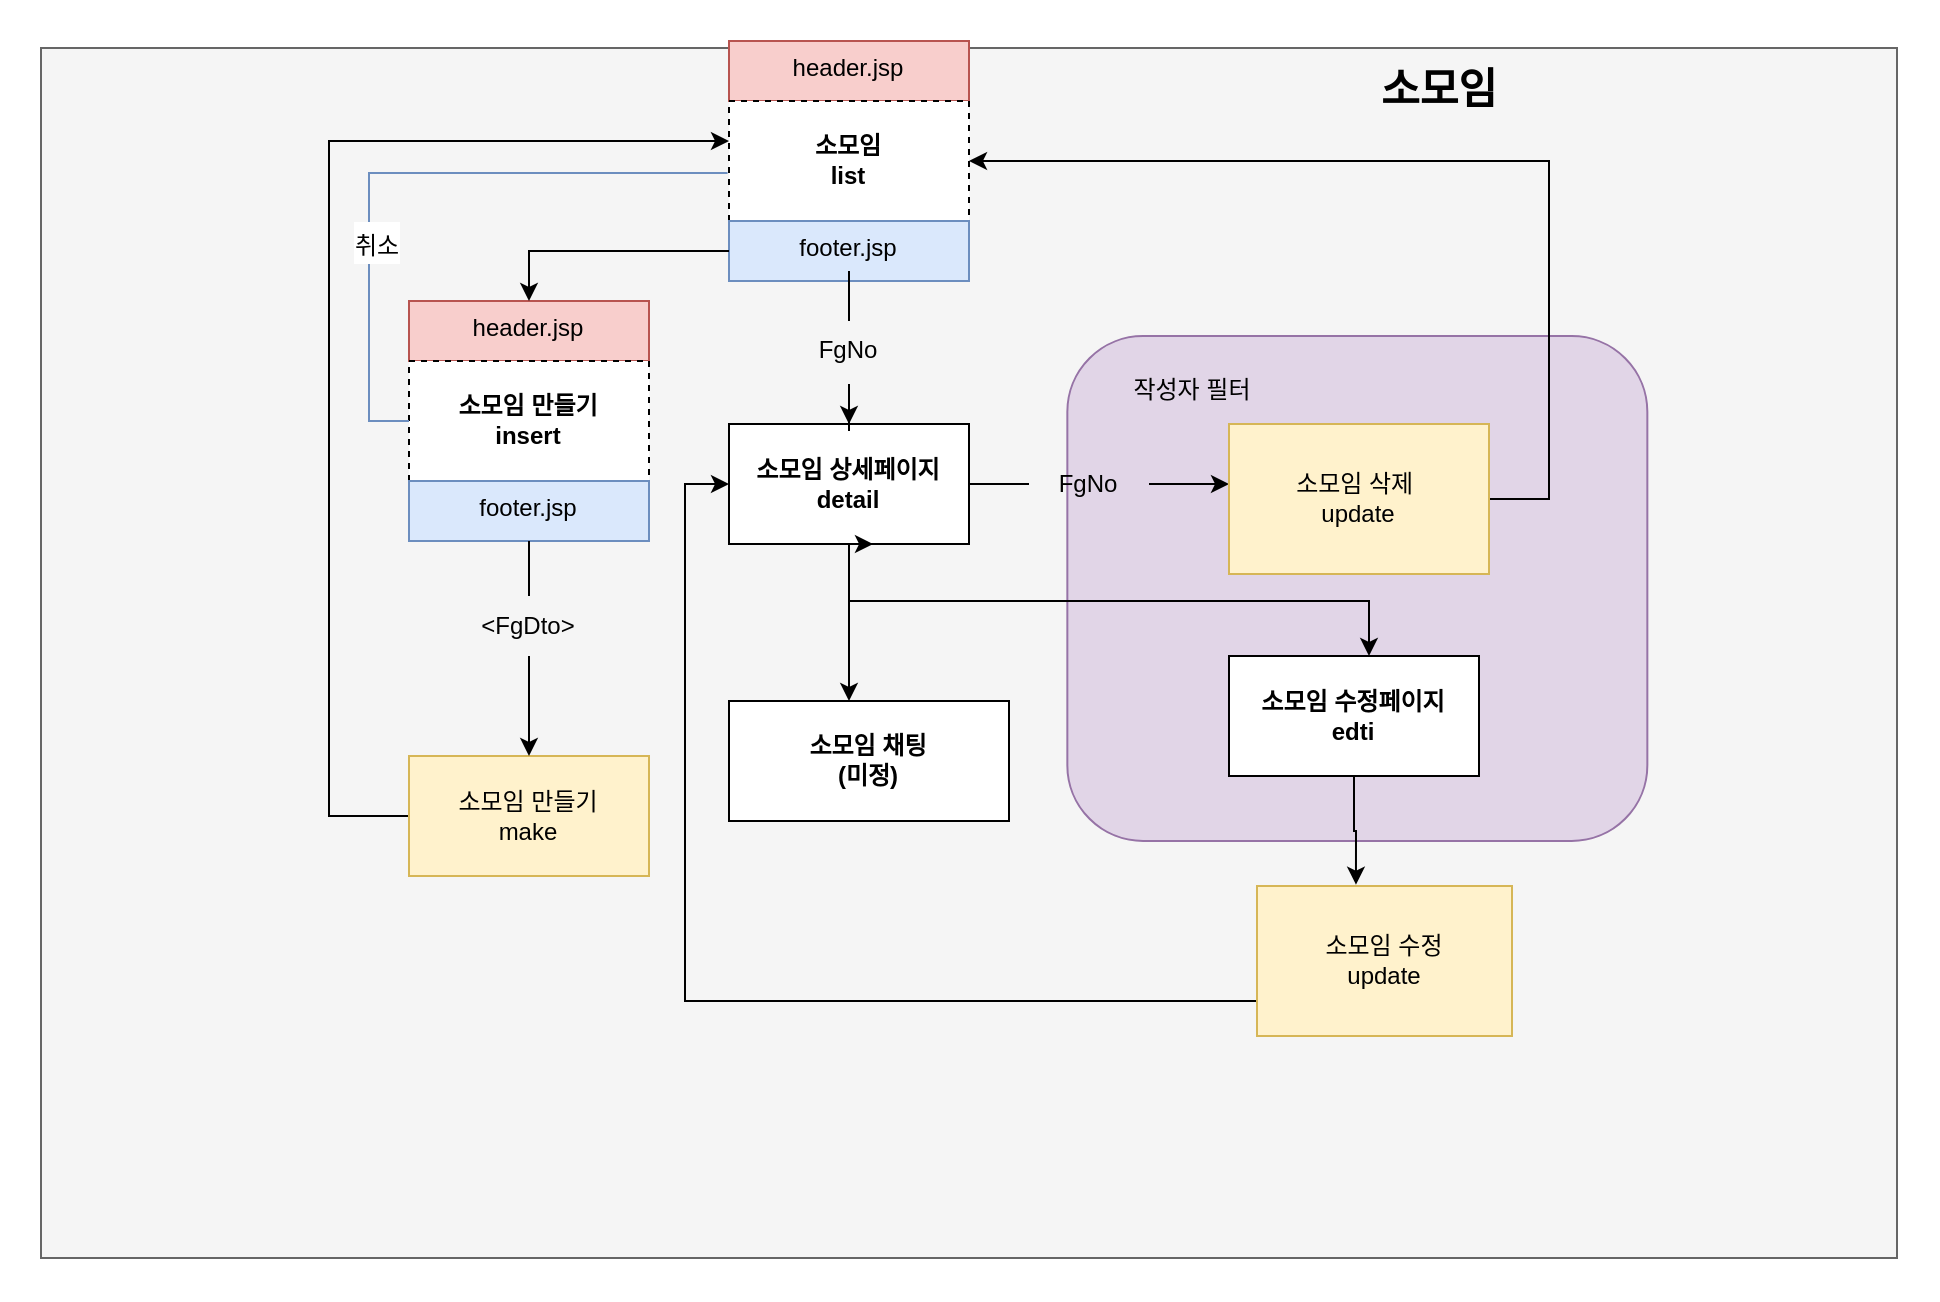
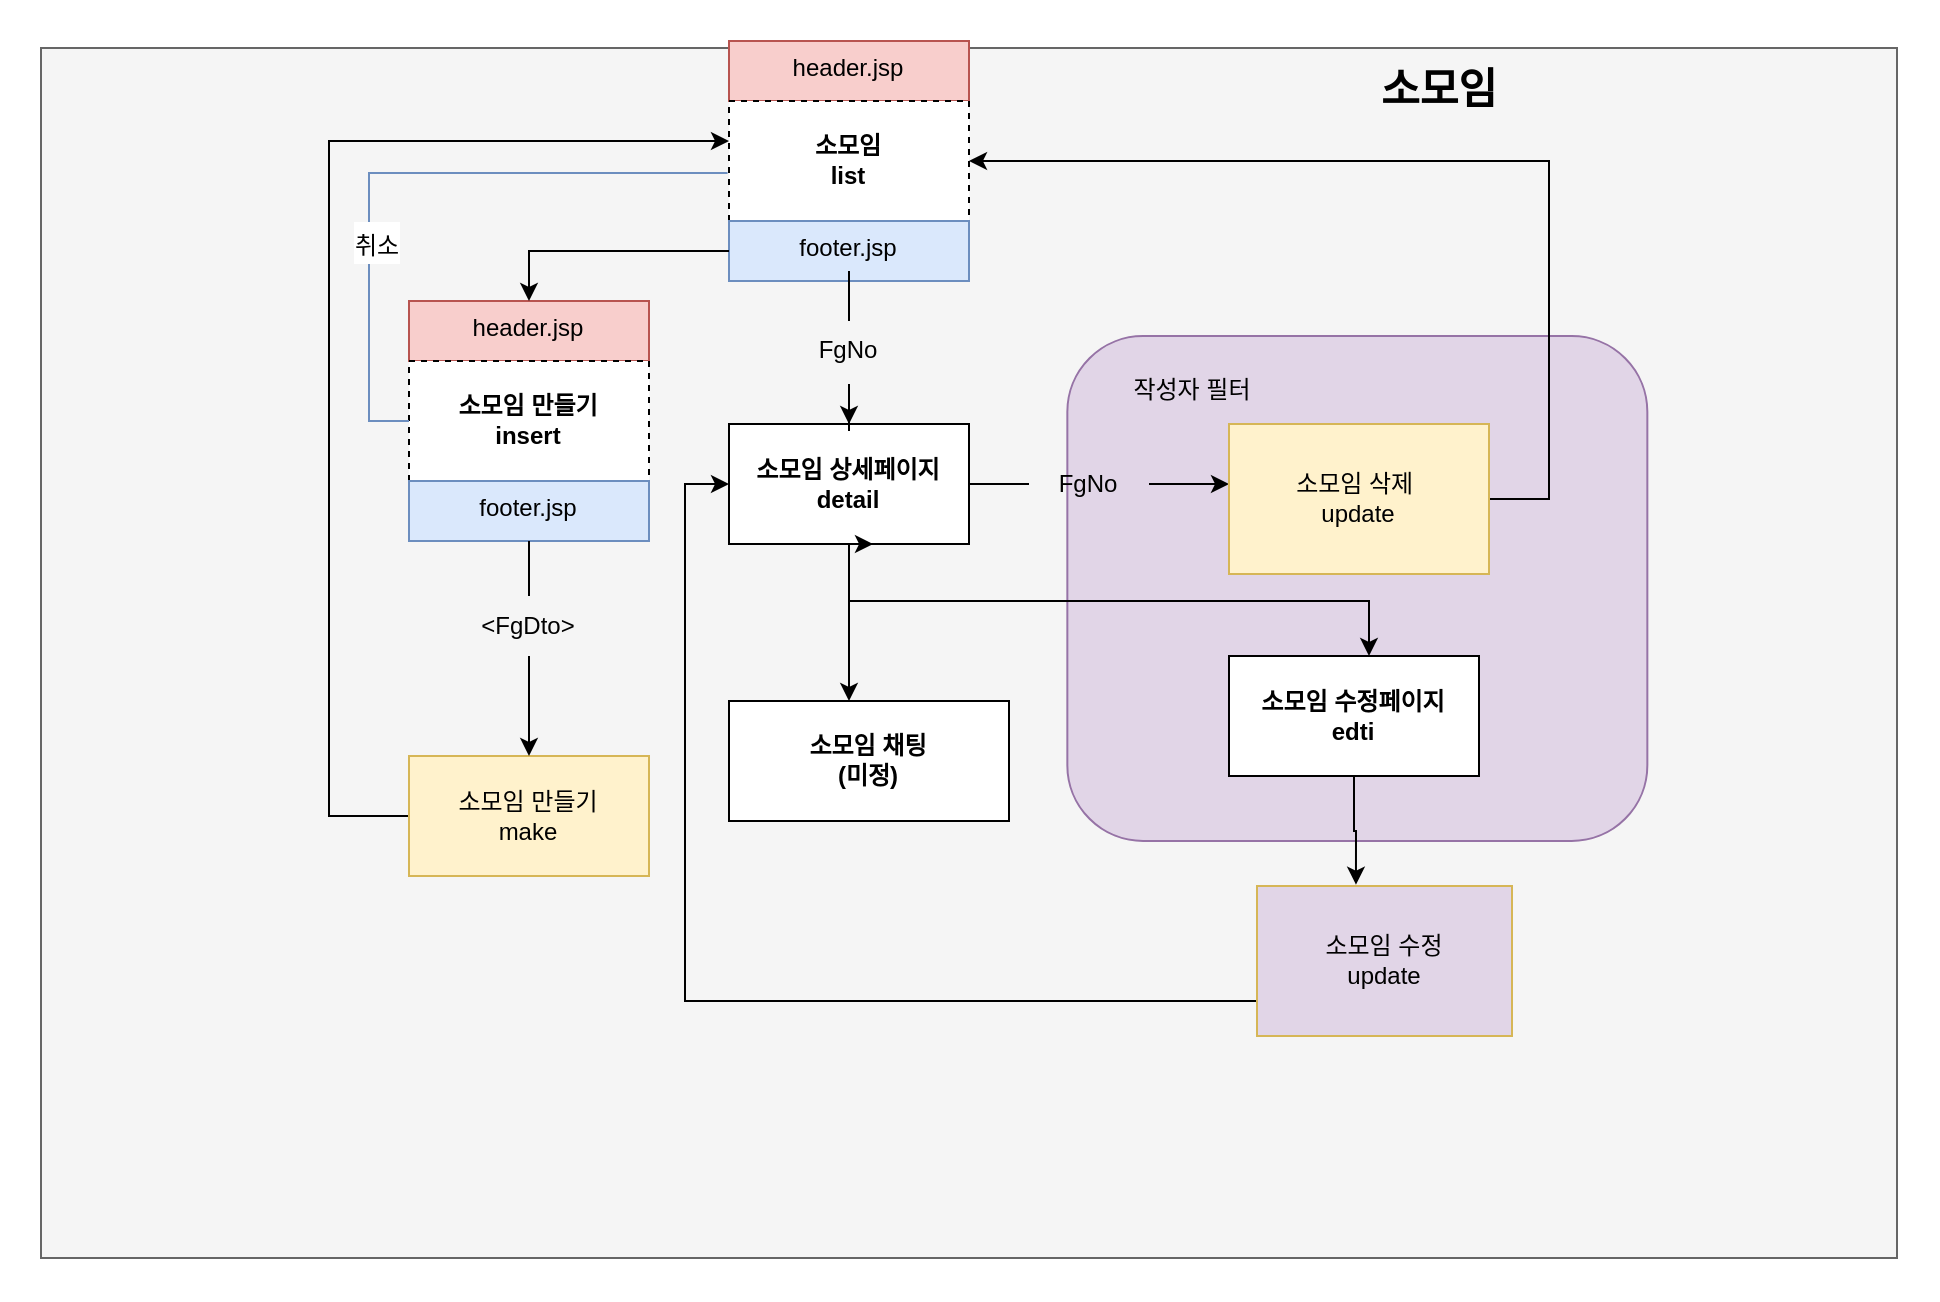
(1385, 961) -> (1385, 961)
